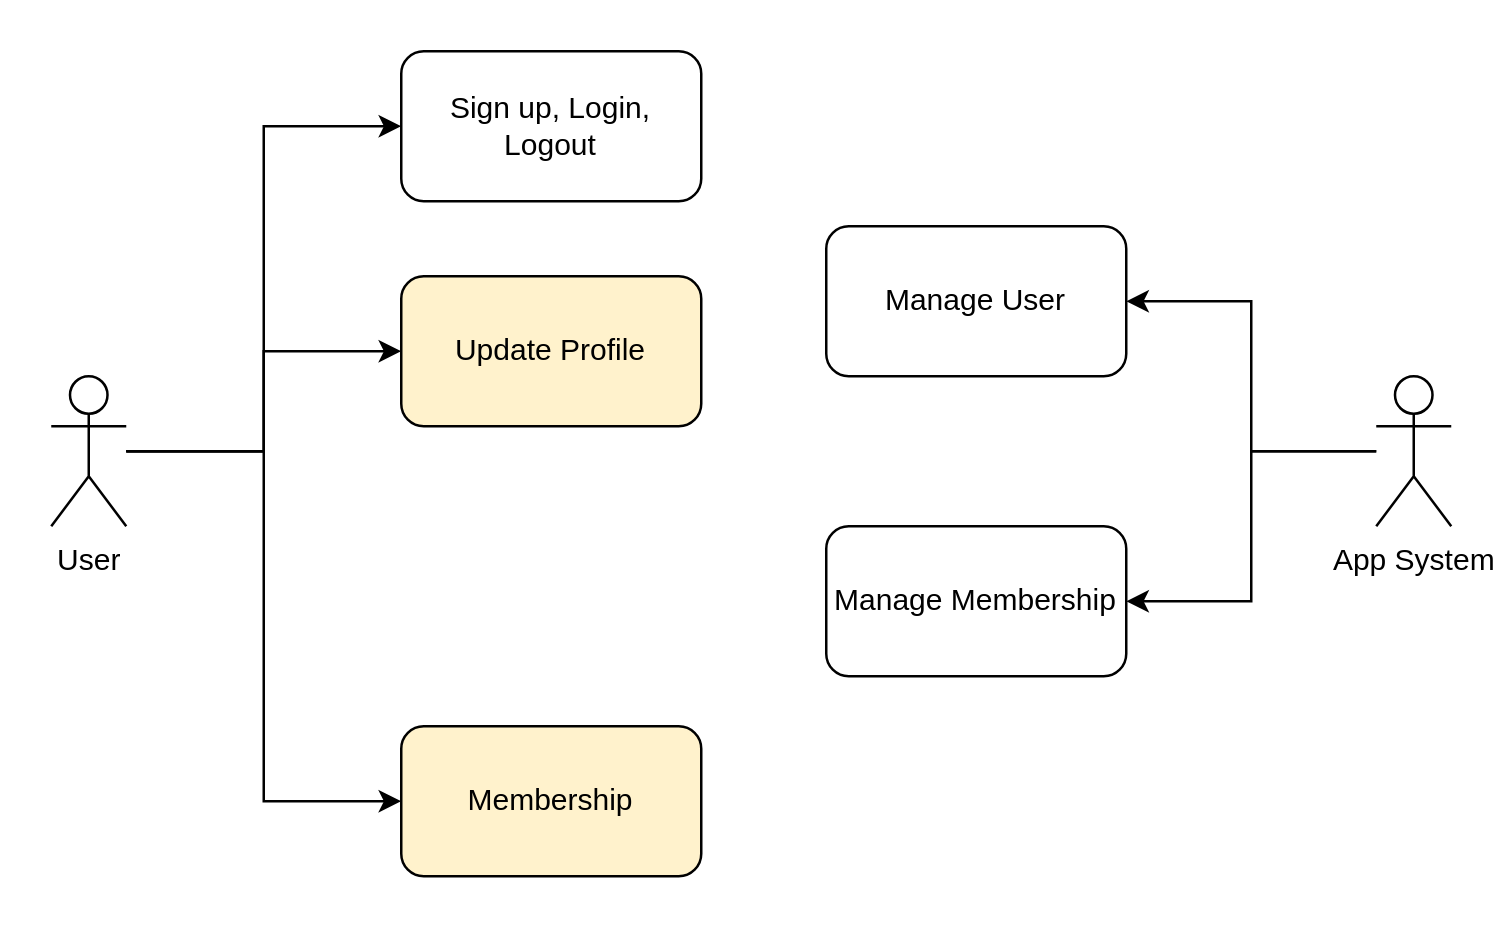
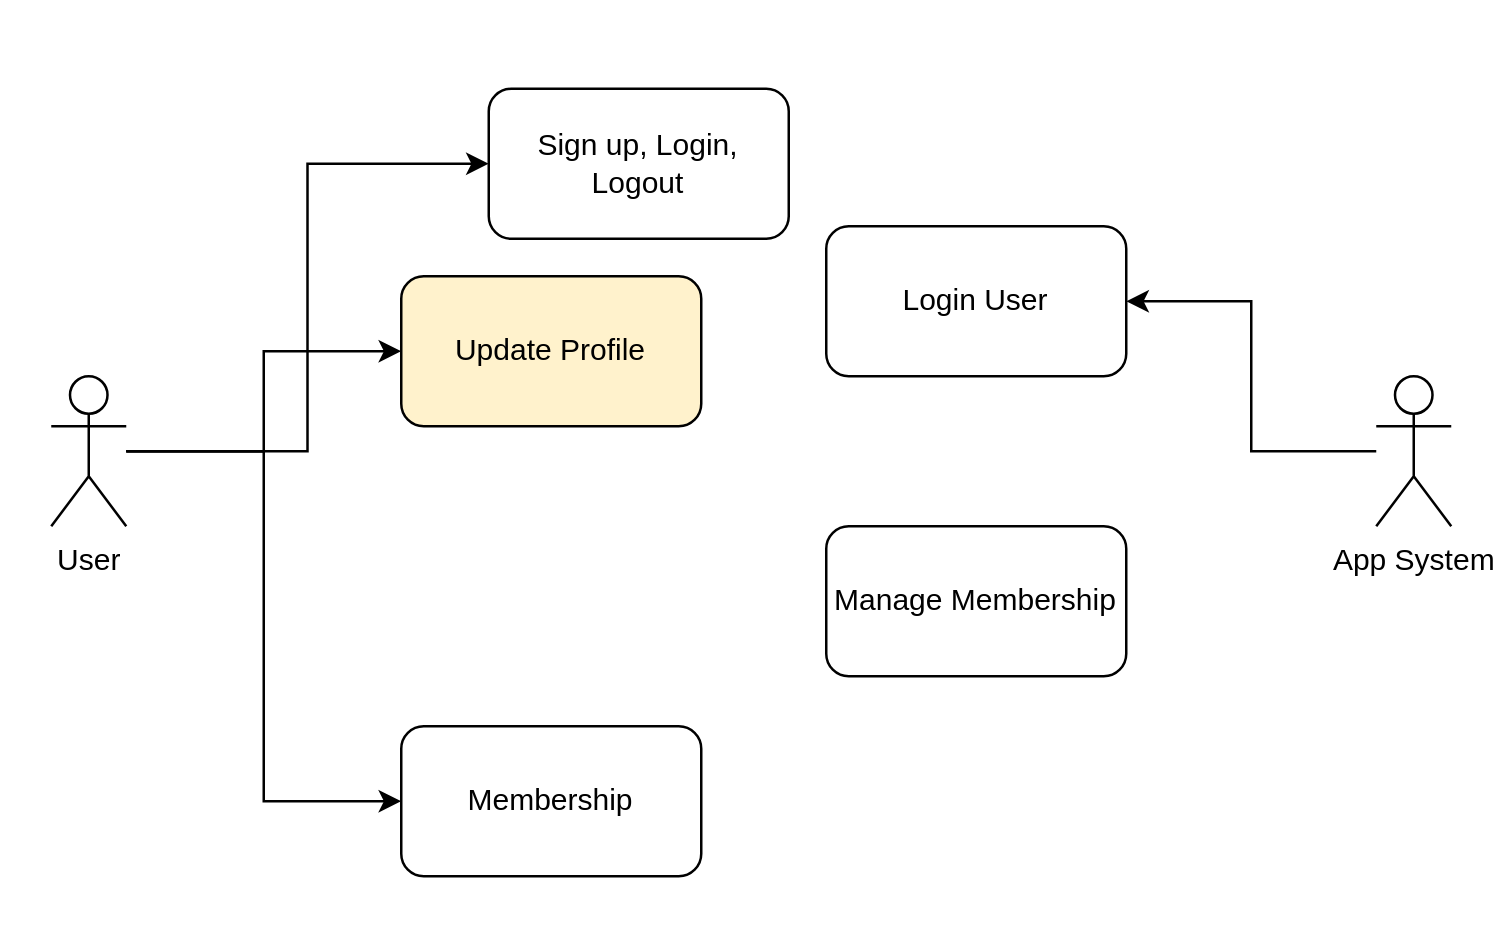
(551, 126) -> (639, 164)
(976, 301) -> (976, 301)
(1251, 582) -> none
(551, 801) -> (551, 801)
